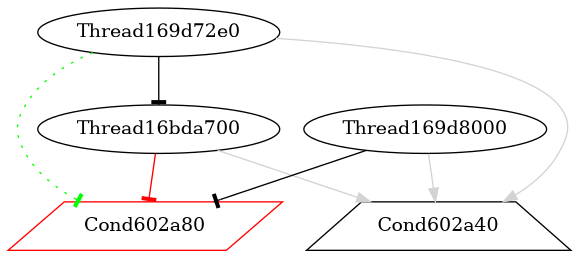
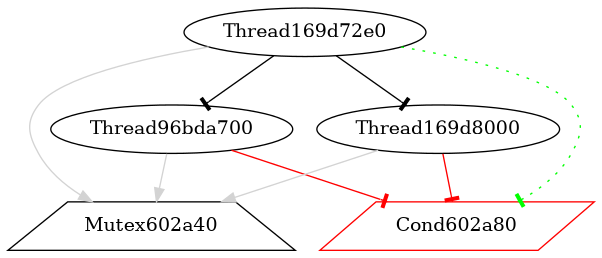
none -> (369, 79)
(159, 129) -> (172, 129)
(308, 170) -> (447, 174)
(439, 226) -> (152, 226)
